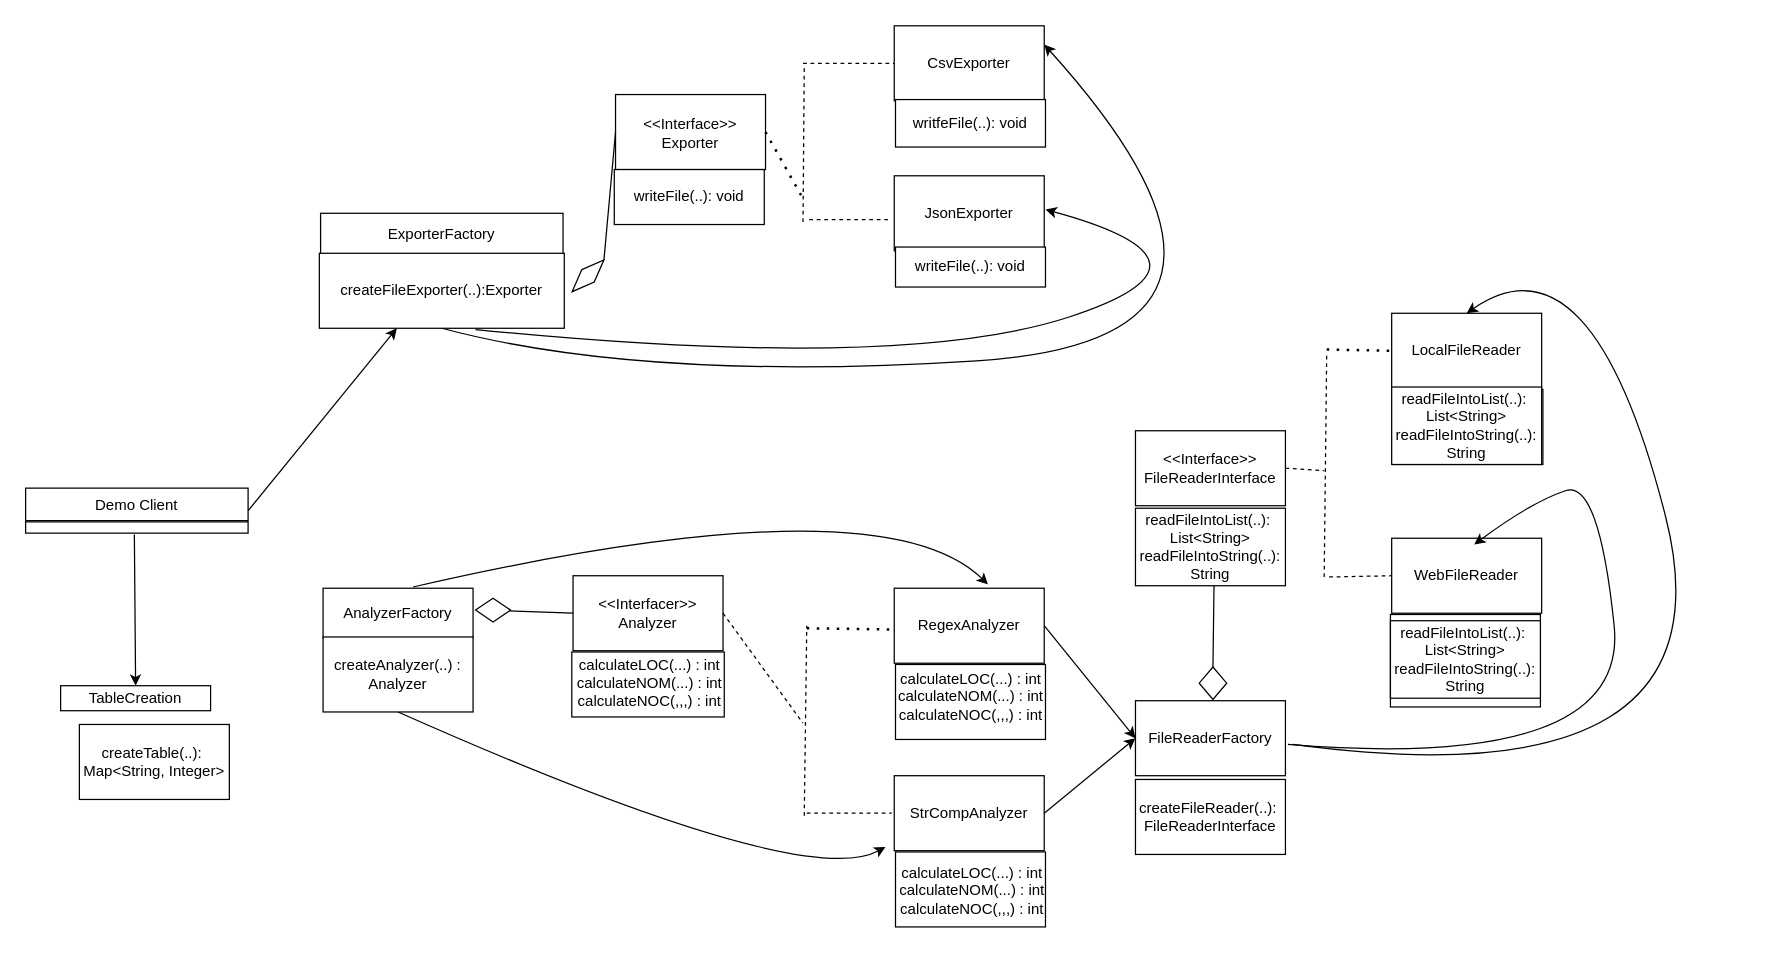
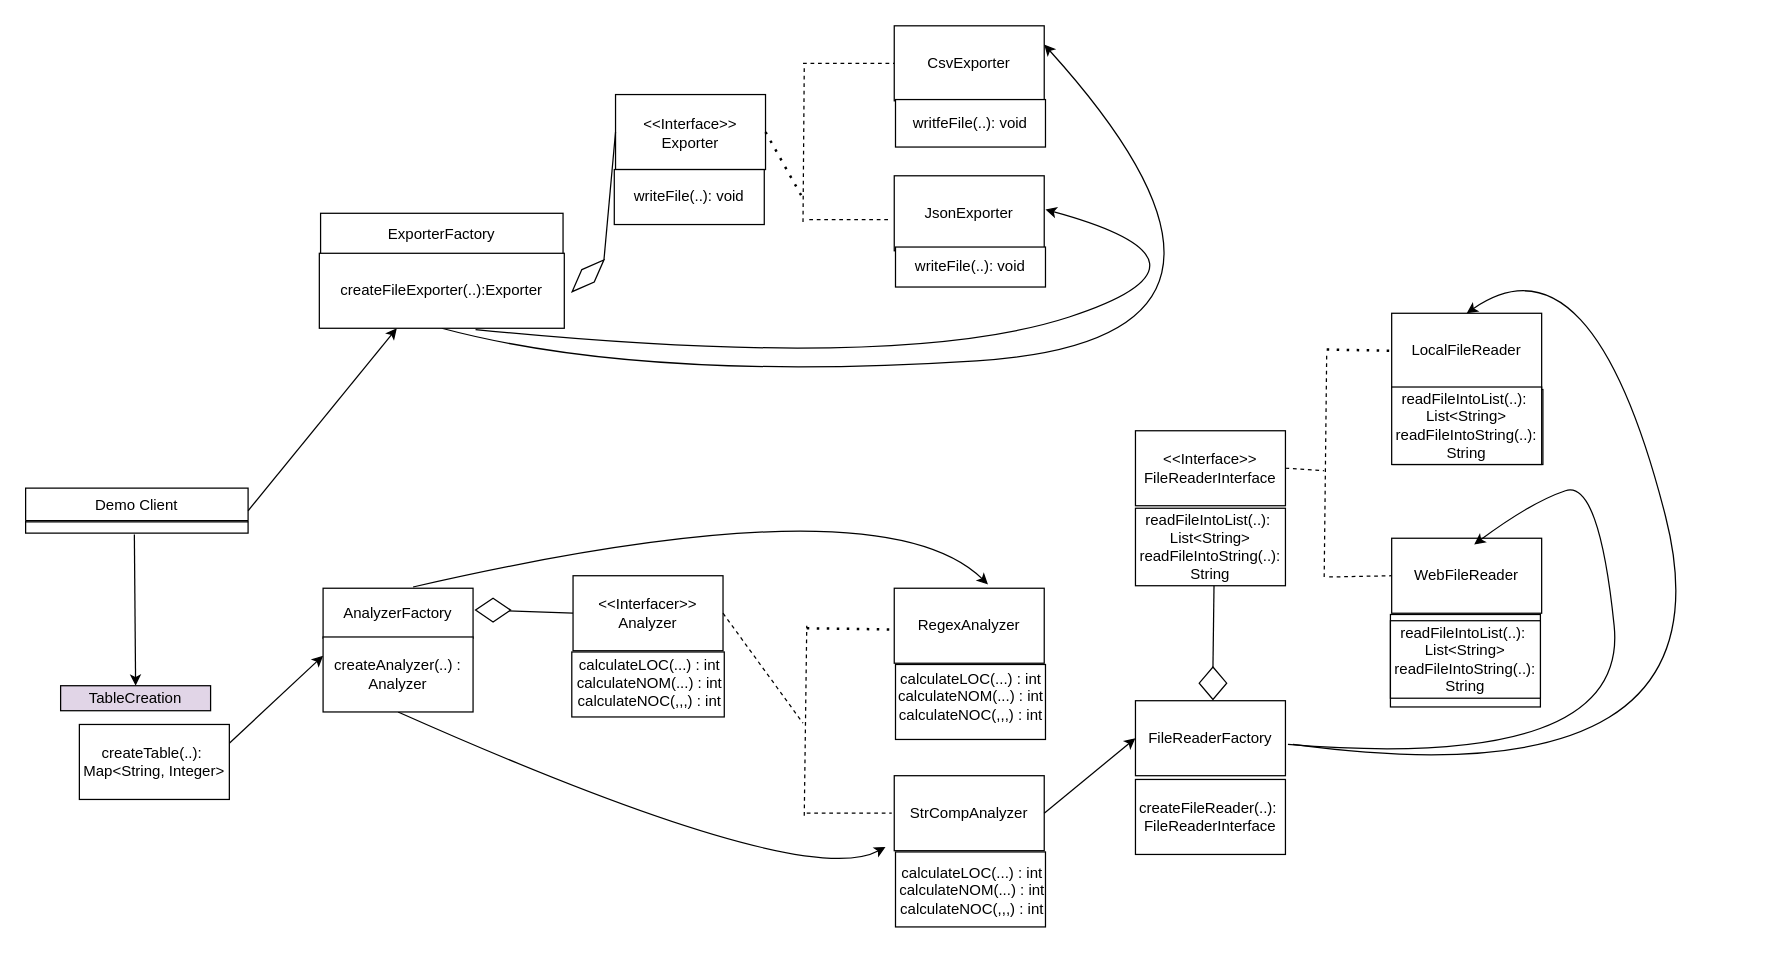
(1087, 679) -> none
(136, 698) -> (136, 698)
none -> (273, 702)
